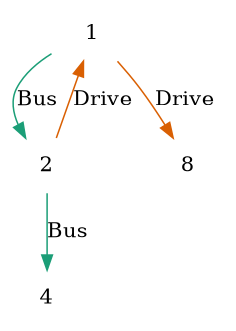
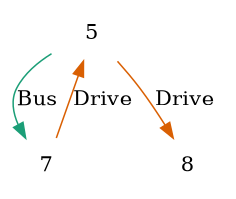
(93, 33) -> (93, 33)
(47, 166) -> (47, 166)
(47, 298) -> none
